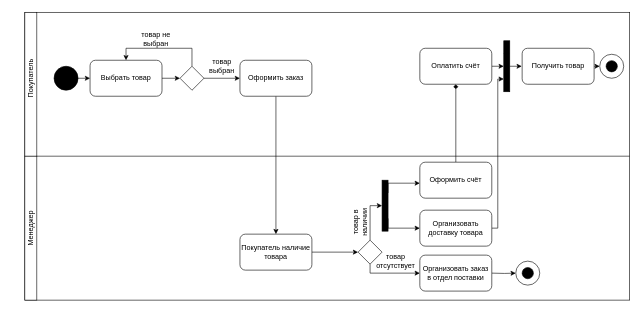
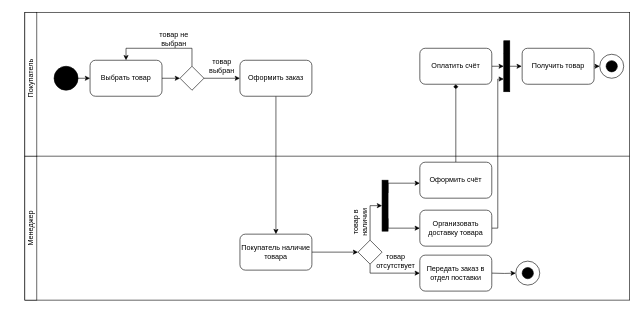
(156, 39) -> (174, 39)
(456, 273) -> (456, 273)
